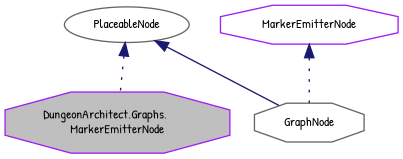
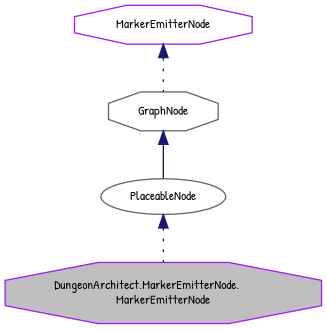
(223, 76) -> (163, 162)
(117, 123) -> (163, 293)
